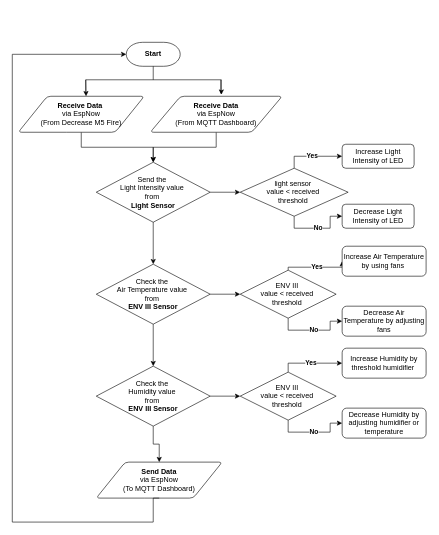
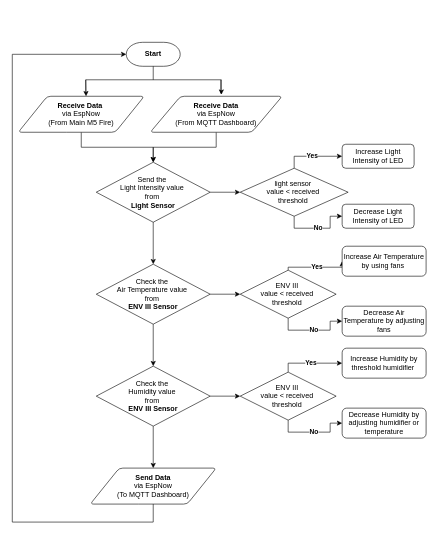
(81, 114) -> (81, 114)
(159, 480) -> (153, 486)
